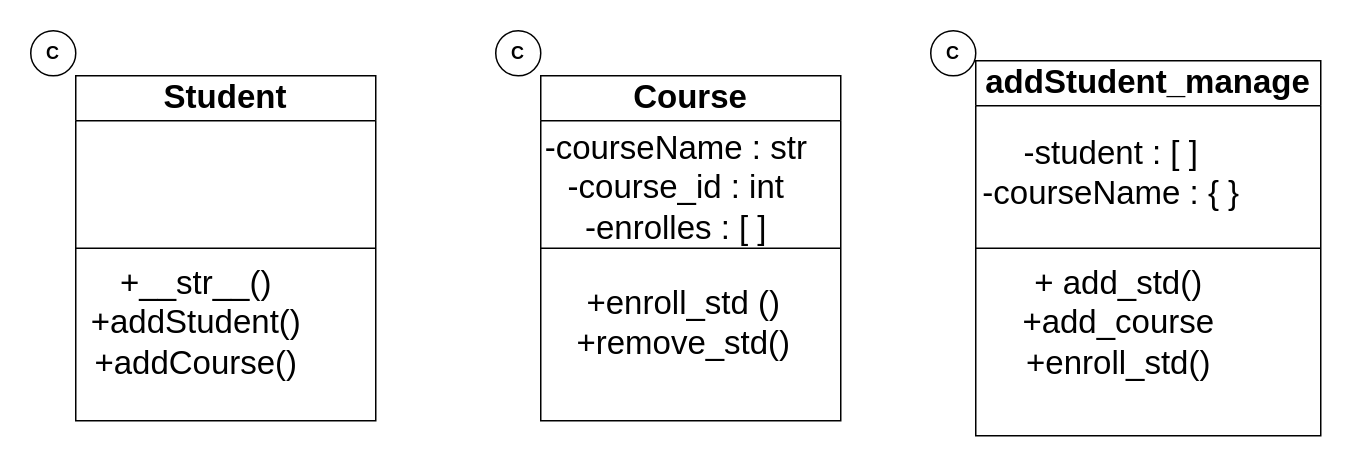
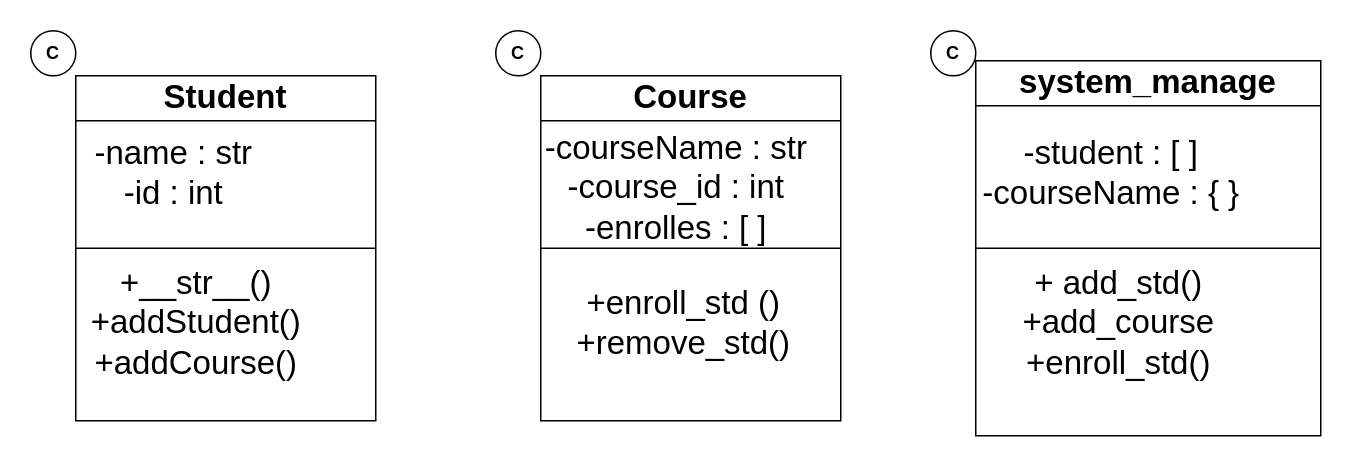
(1148, 83) -> (1148, 83)
none -> (173, 173)
